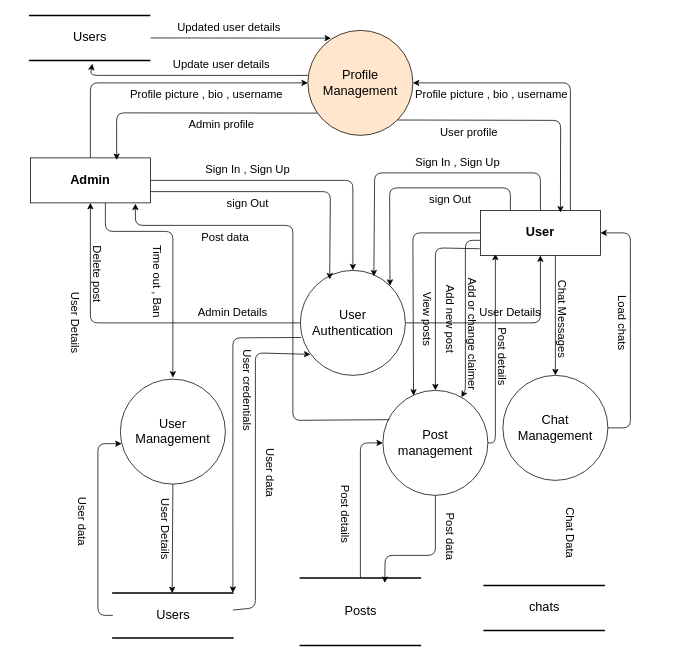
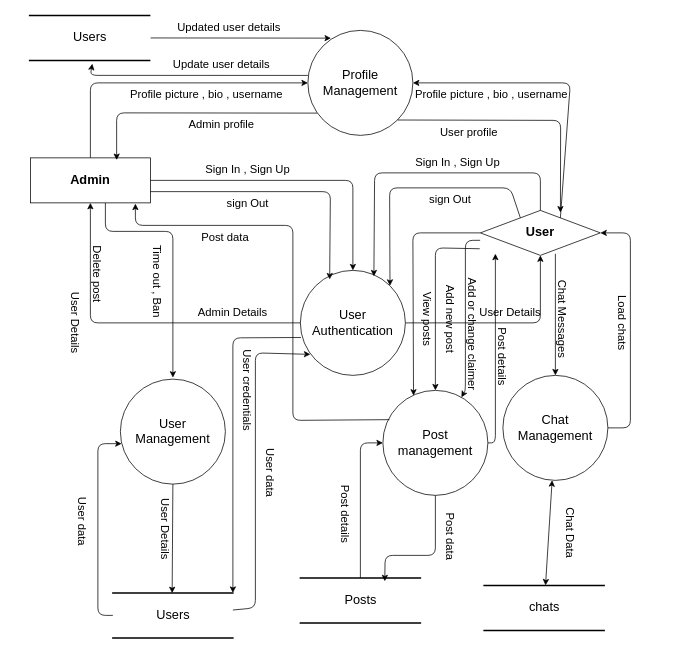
(360, 83) -> (360, 83)
(540, 233) -> (540, 233)
none -> (549, 532)
(360, 612) -> (360, 600)
